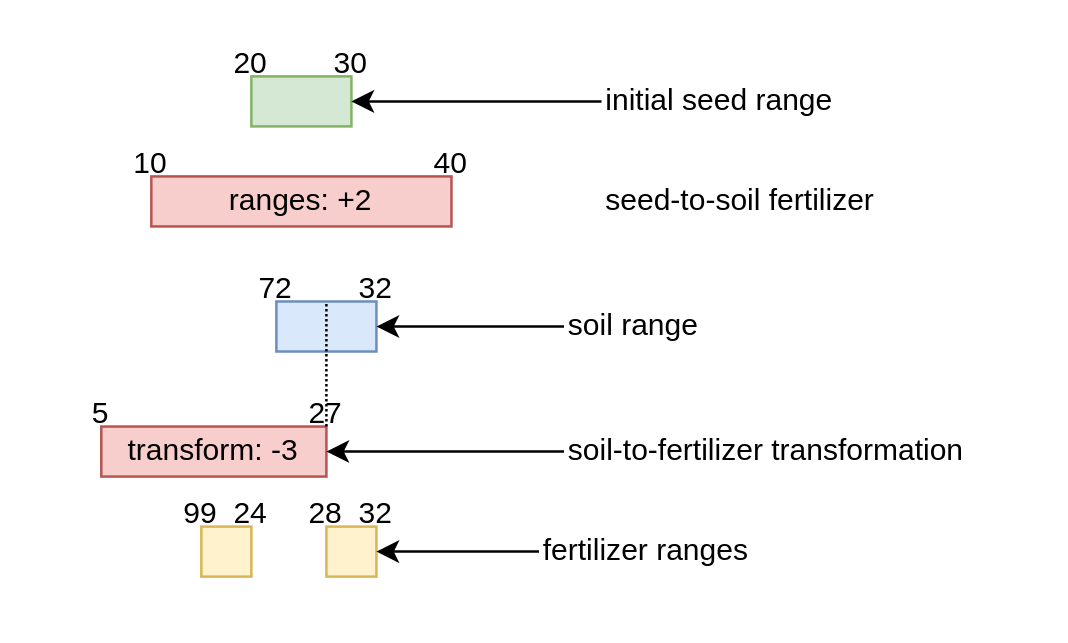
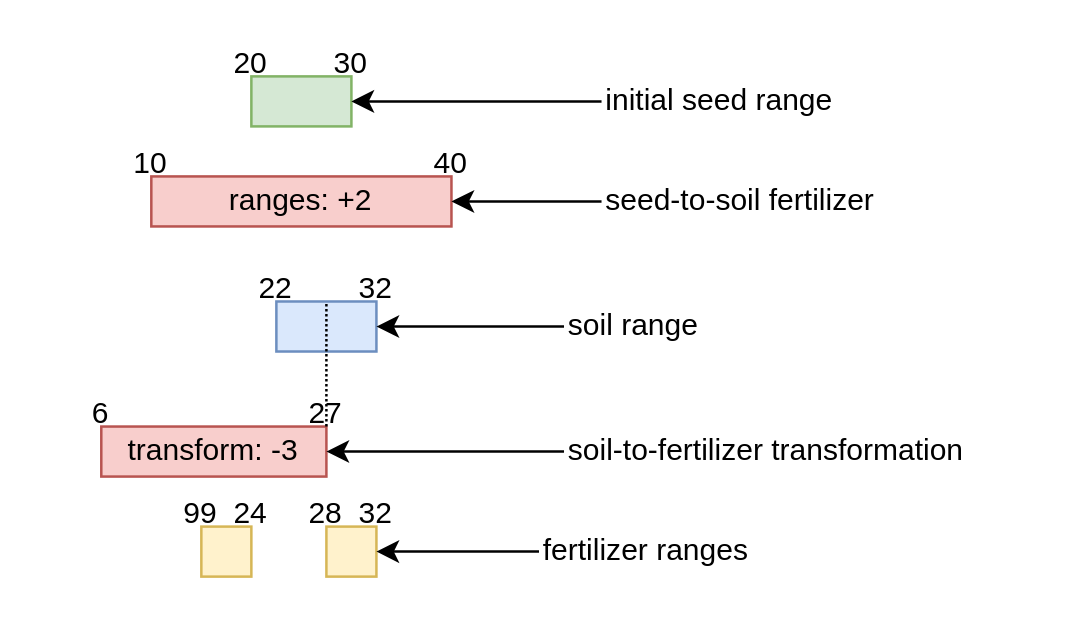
none -> (534, 201)
(276, 289) -> (276, 289)
(101, 414) -> (101, 414)
